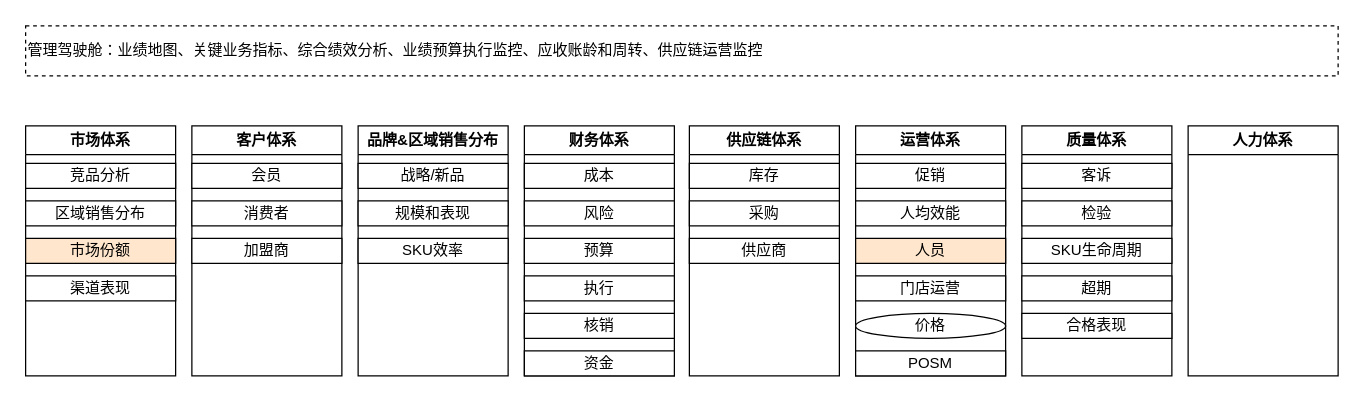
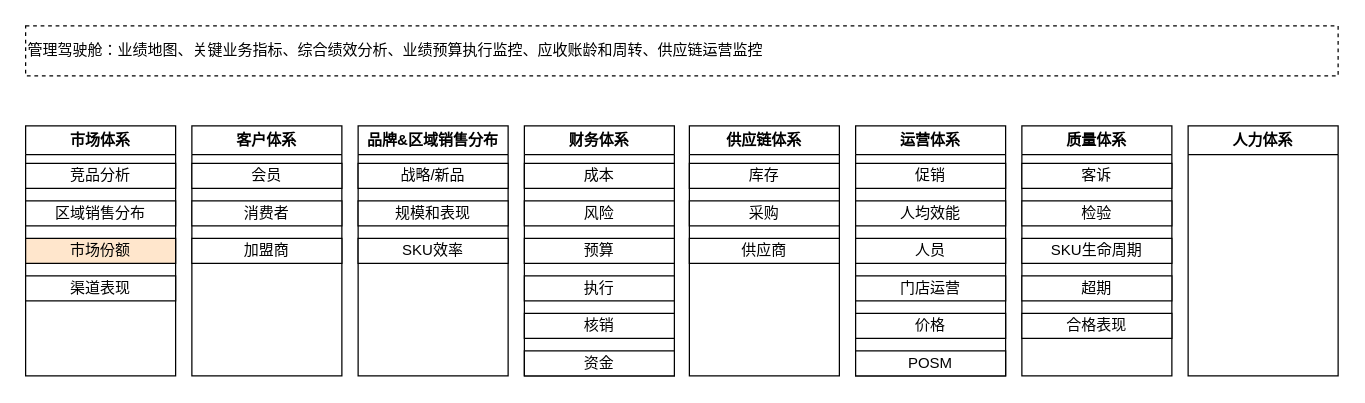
(931, 251) -> (931, 251)
(931, 326) -> (931, 326)
